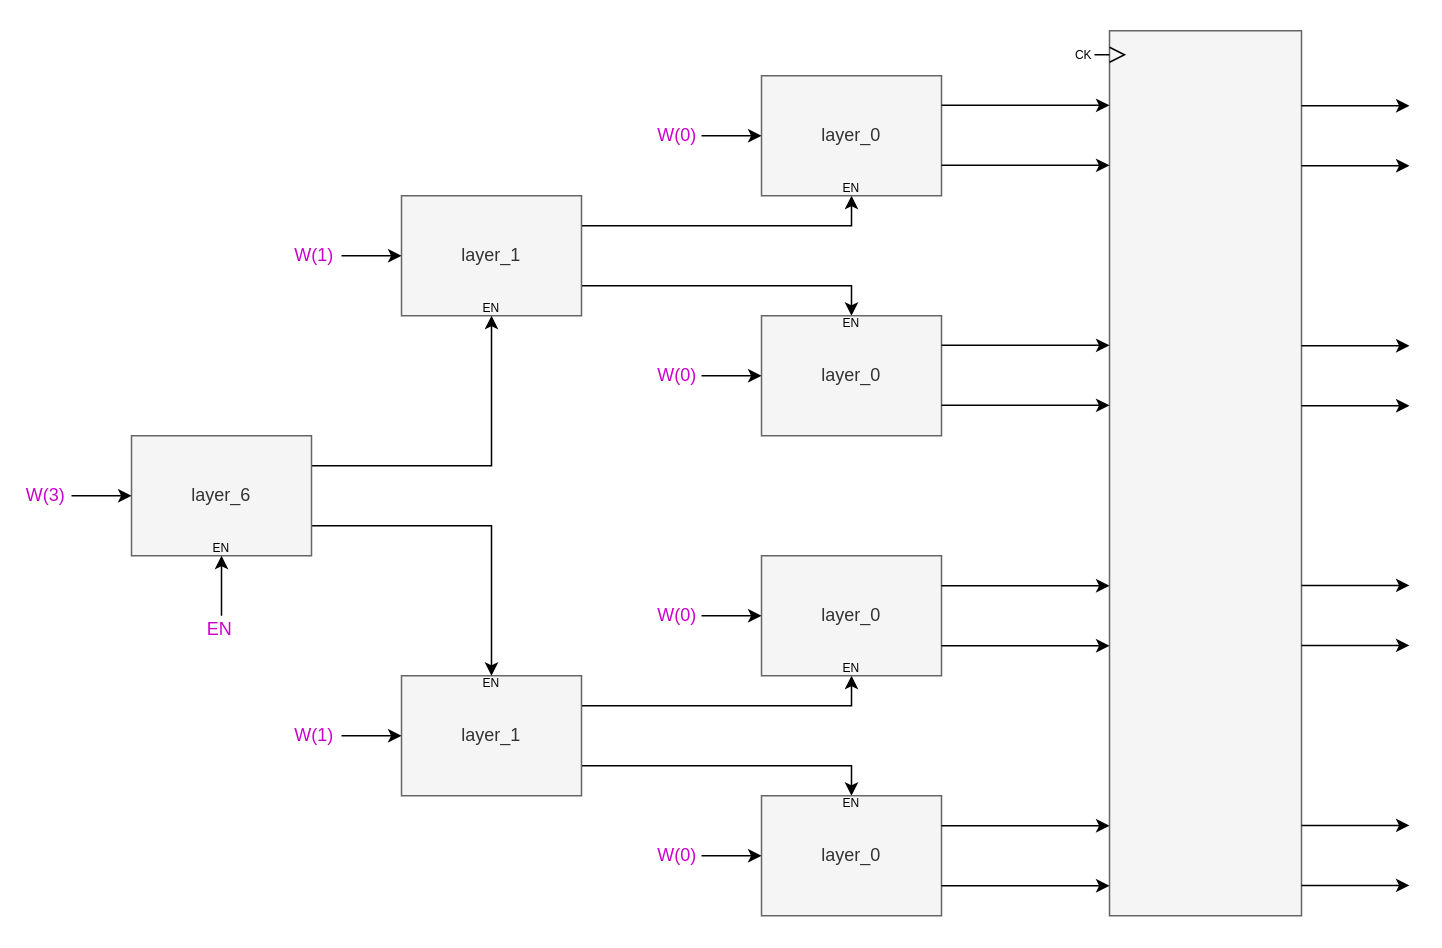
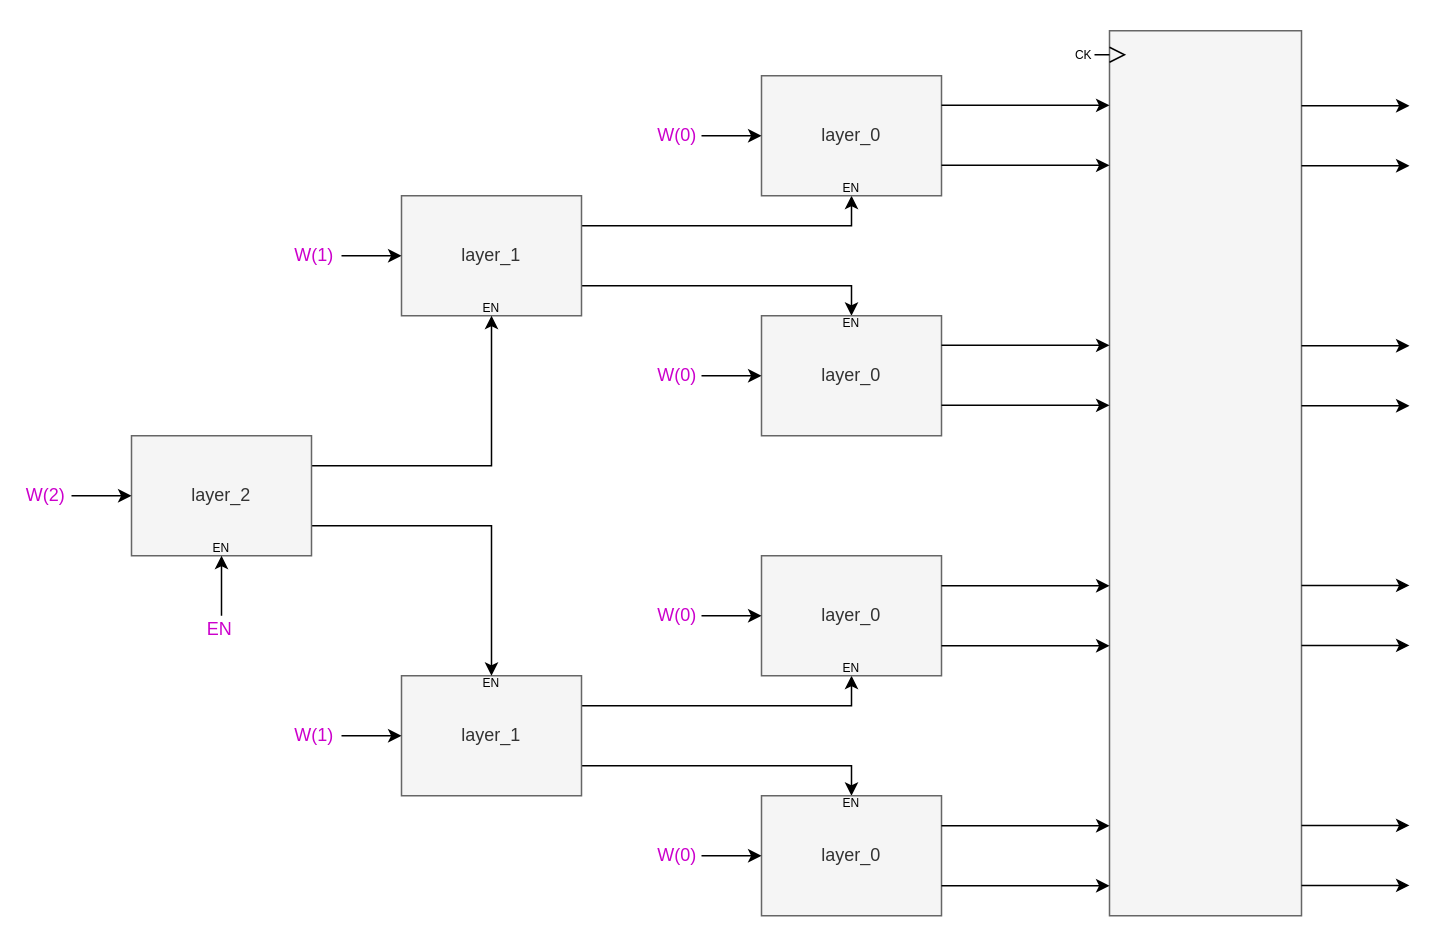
(46, 496) -> (46, 496)
(221, 496) -> (221, 496)
